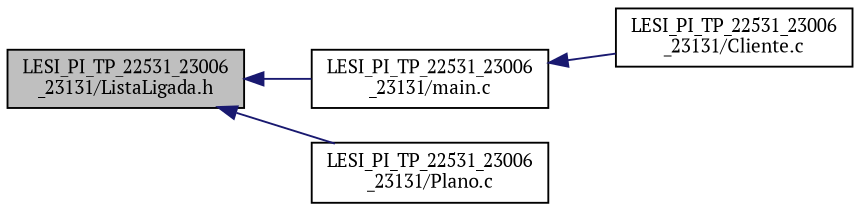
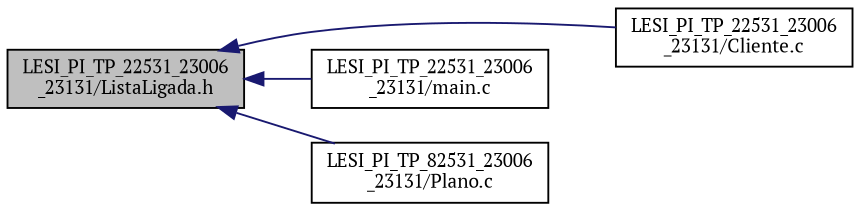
(592, 57) -> (426, 24)
(430, 173) -> (430, 173)
